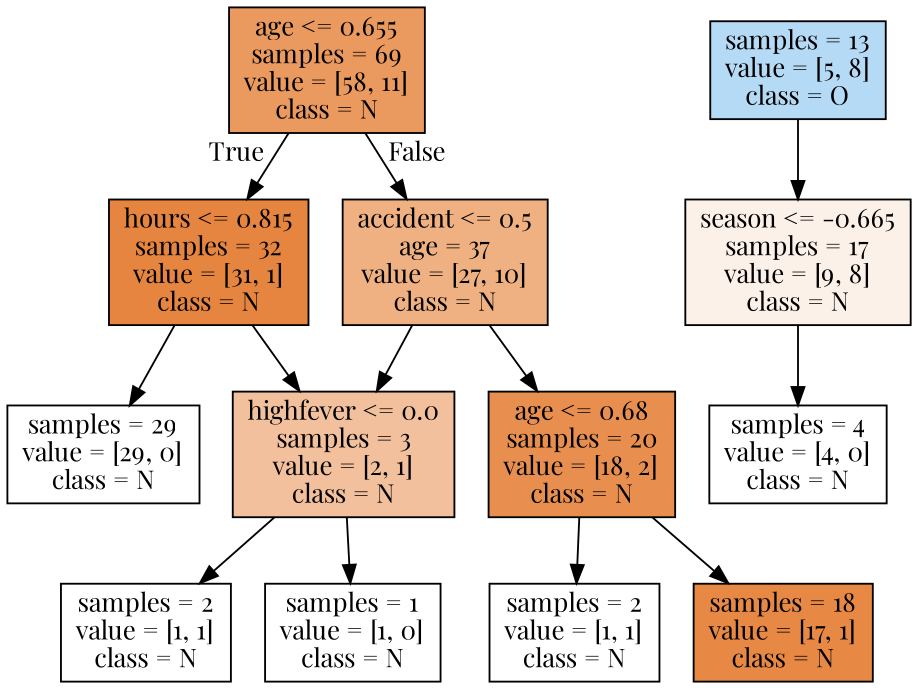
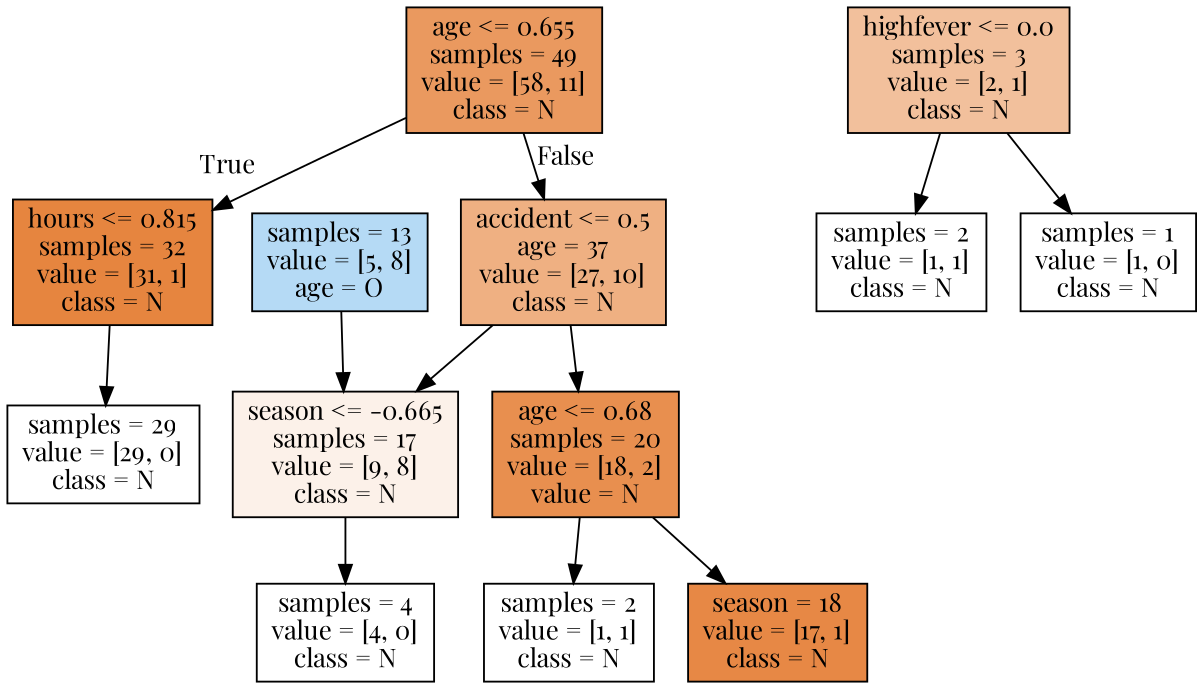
(327, 70) -> (504, 70)
(798, 70) -> (340, 262)
(399, 350) -> (462, 352)
(271, 351) -> none
(582, 454) -> (586, 454)
(783, 633) -> (778, 633)
